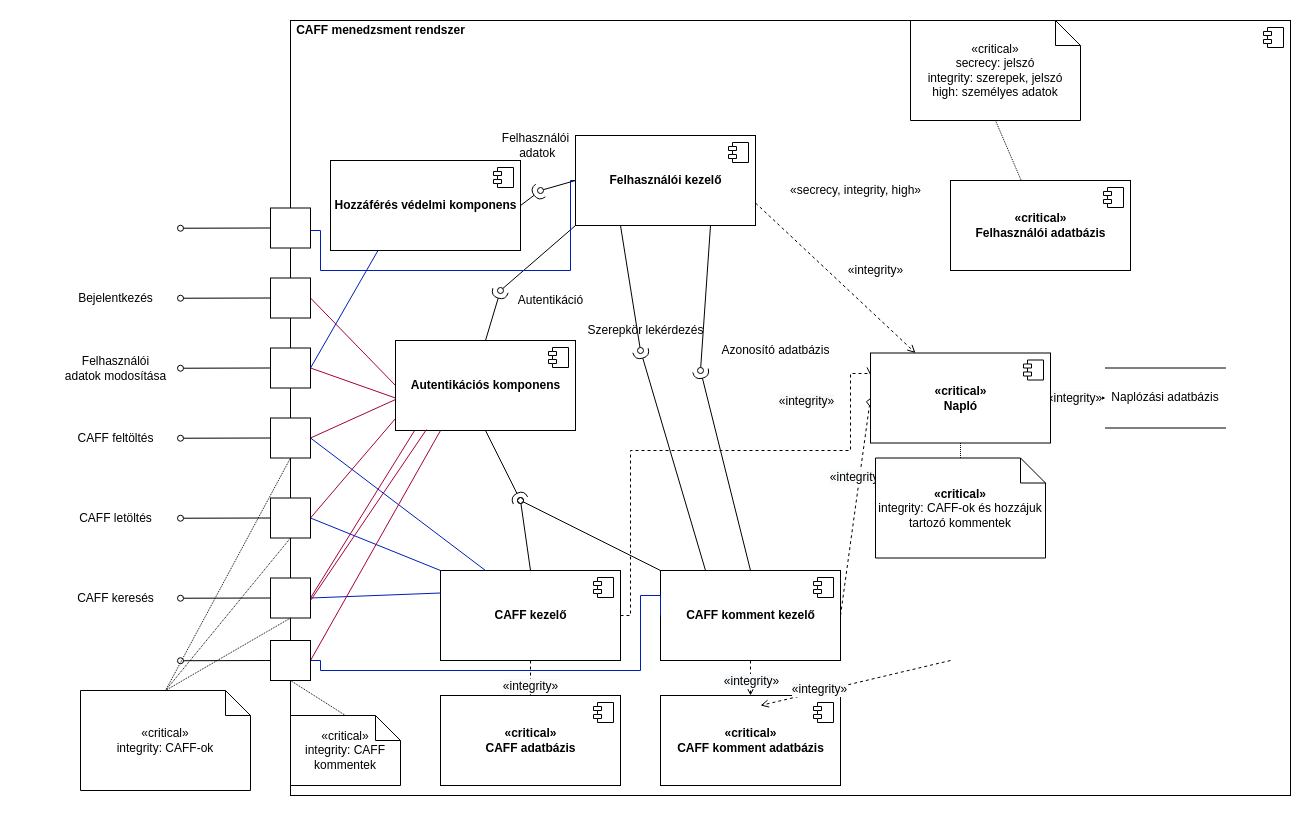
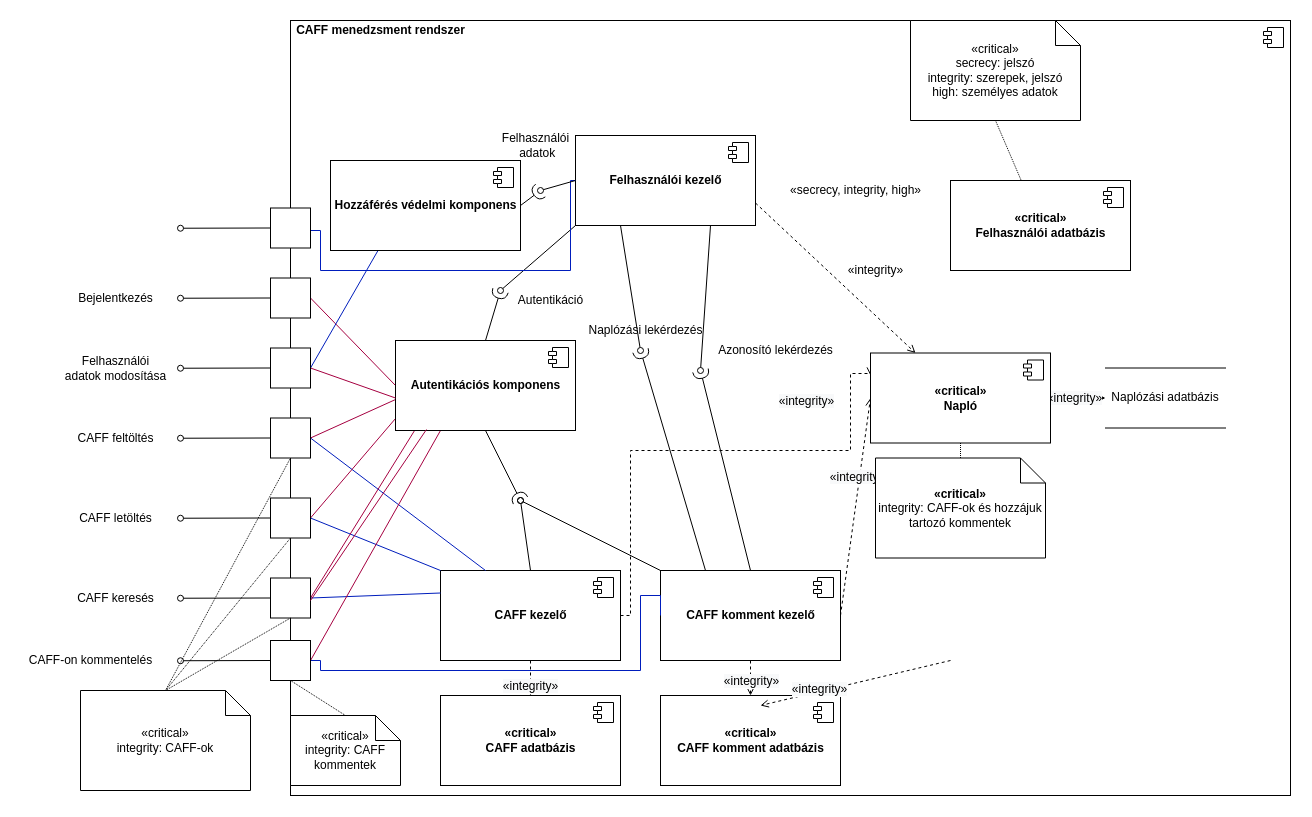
(646, 331) -> (646, 331)
(776, 351) -> (776, 351)
(869, 406) -> (870, 403)
none -> (91, 661)
